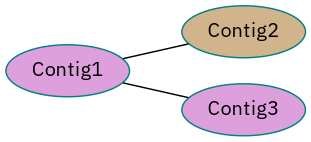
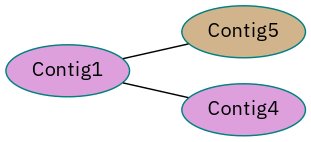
(244, 32) -> (244, 32)
(244, 110) -> (244, 110)
